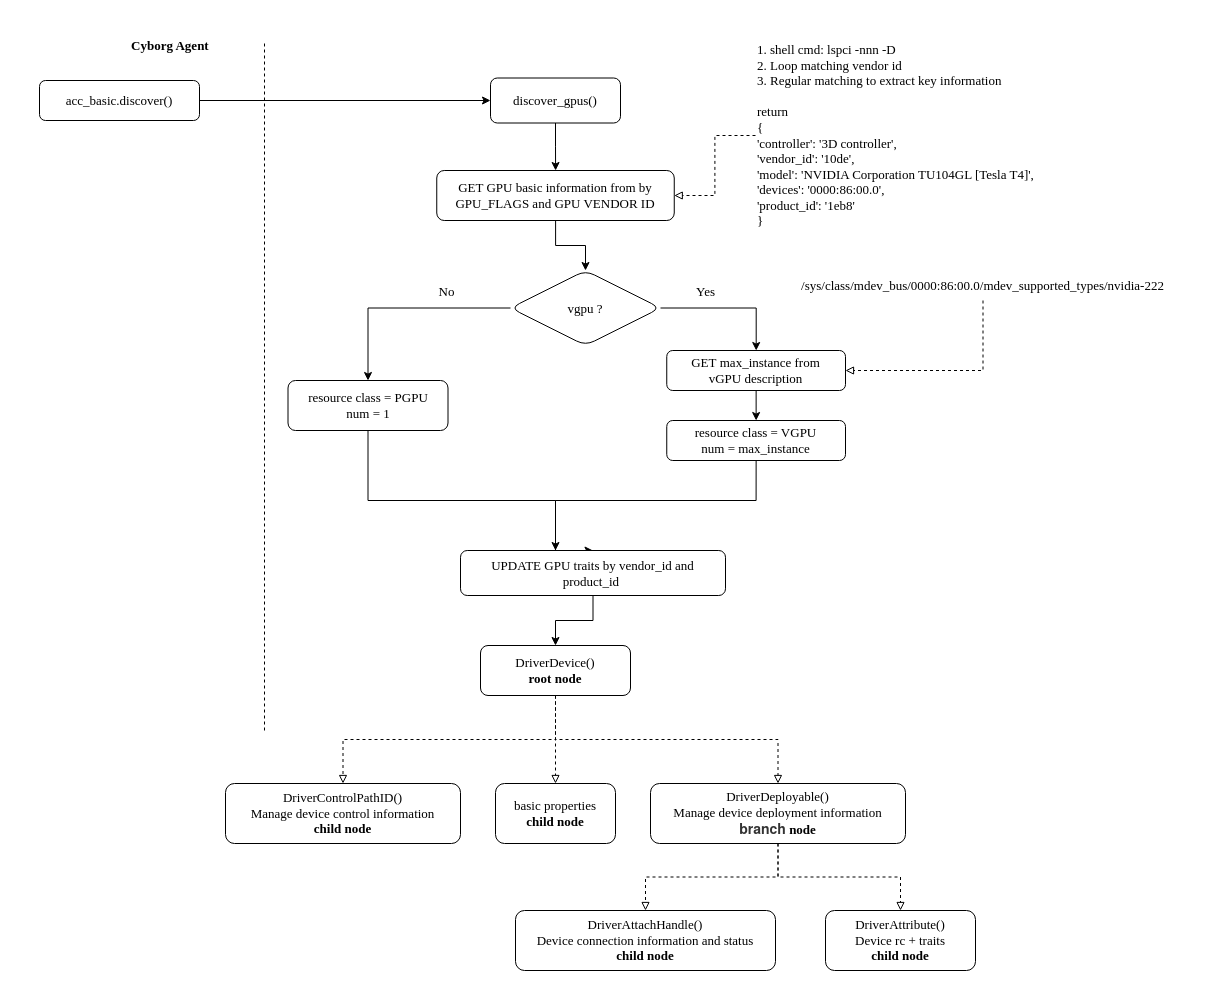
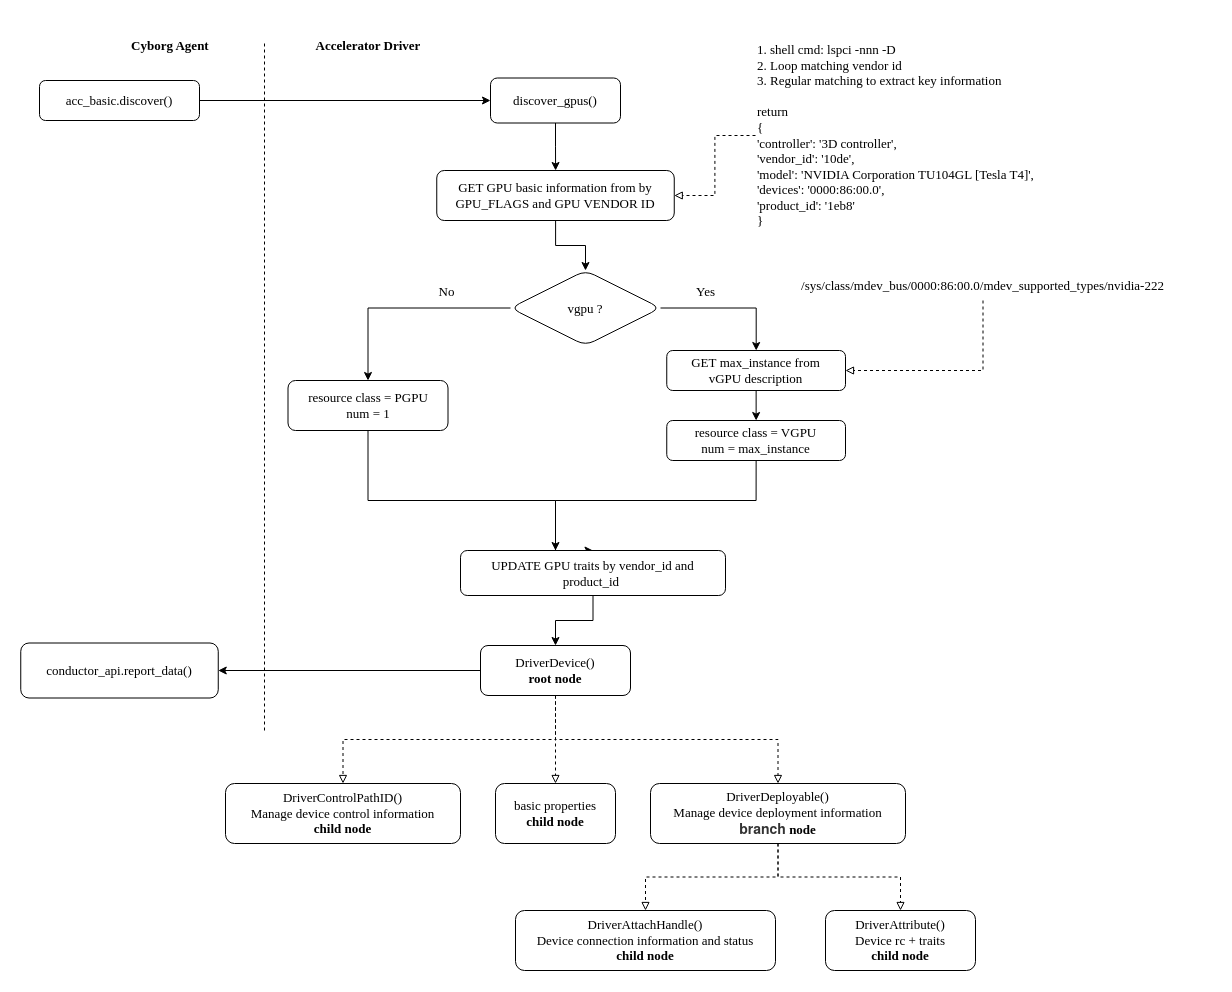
none -> (368, 46)
none -> (120, 671)
none -> (353, 671)
